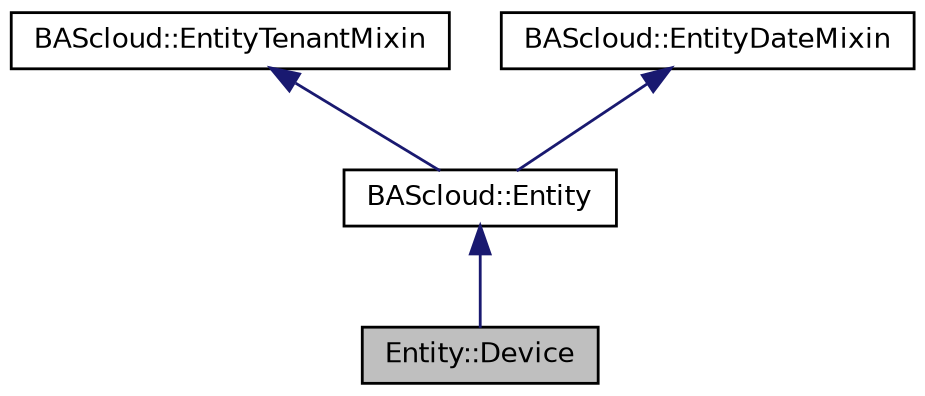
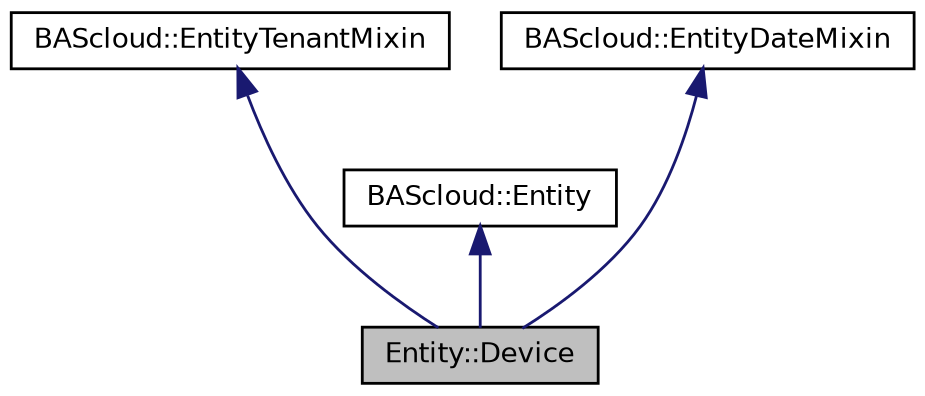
(368, 127) -> (321, 230)
(582, 127) -> (636, 232)
